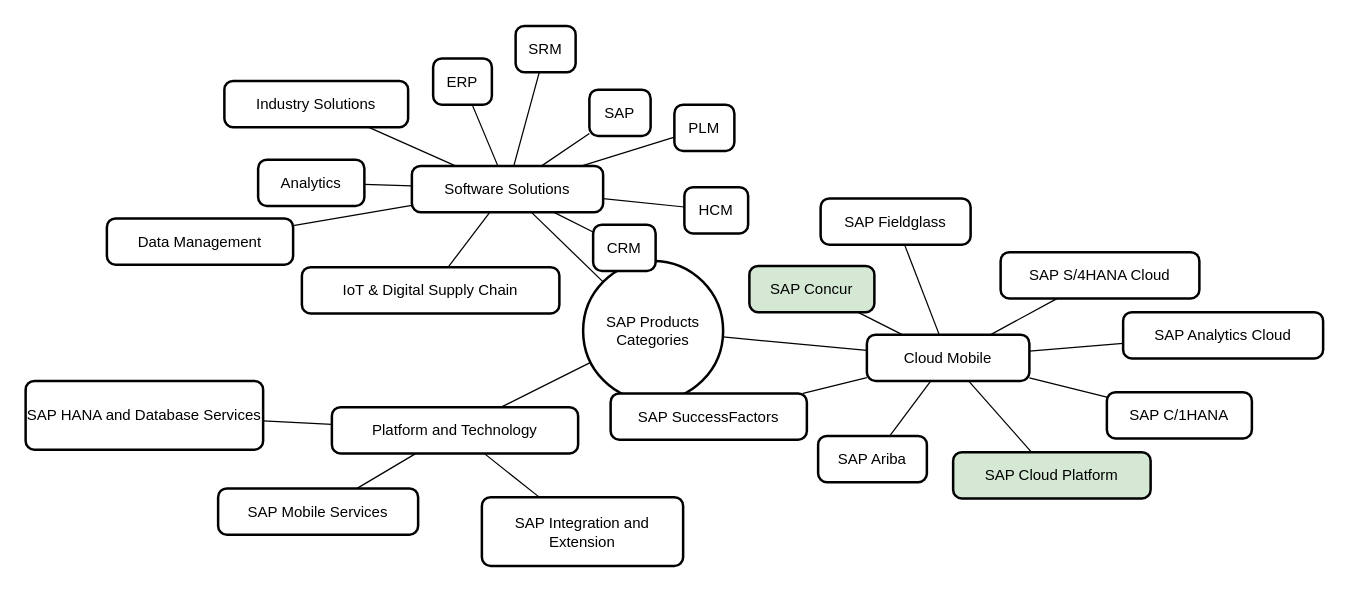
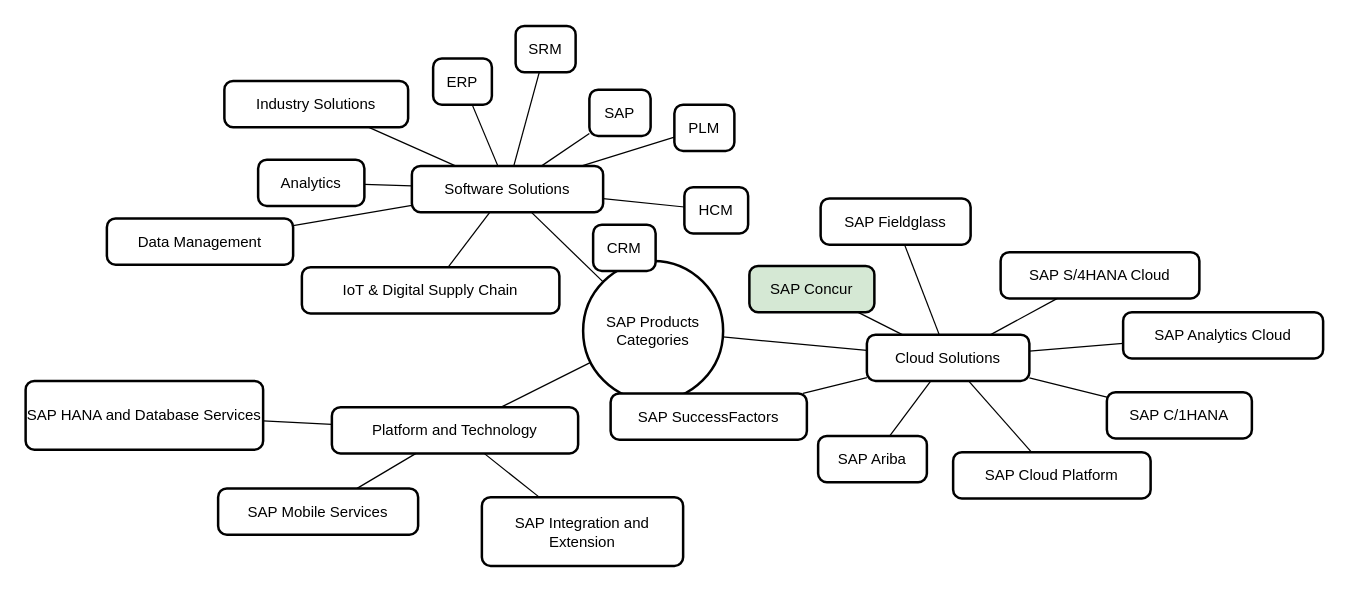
(574, 222) -> none
(948, 358) -> (948, 358)
(1052, 475) -> (1052, 475)
